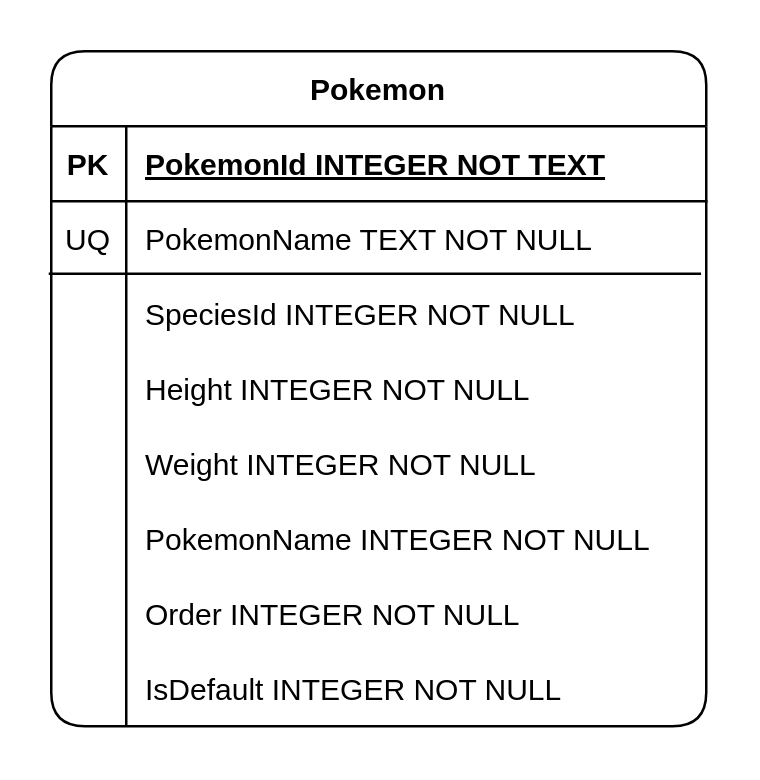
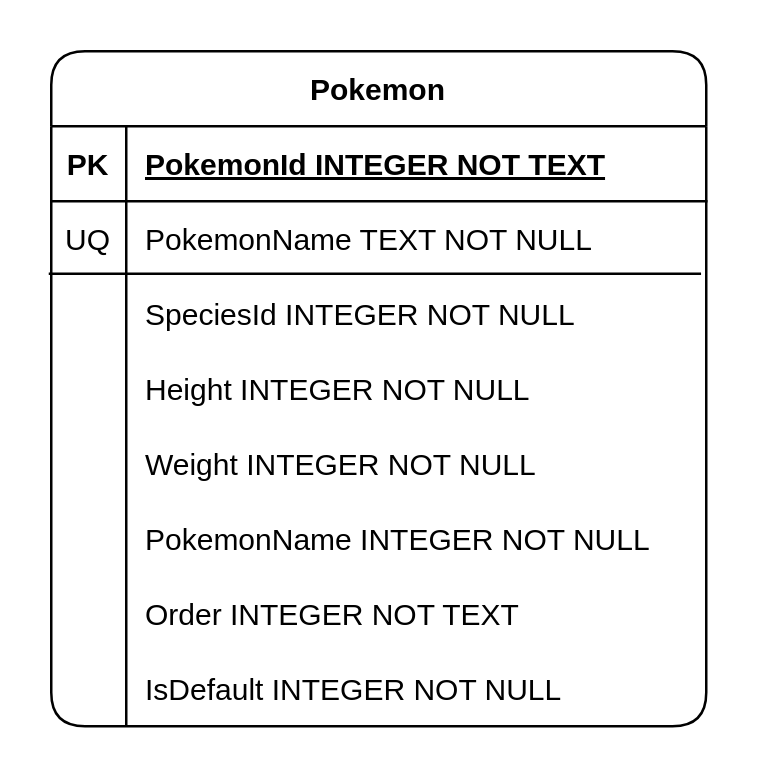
(318, 615) -> (318, 615)
